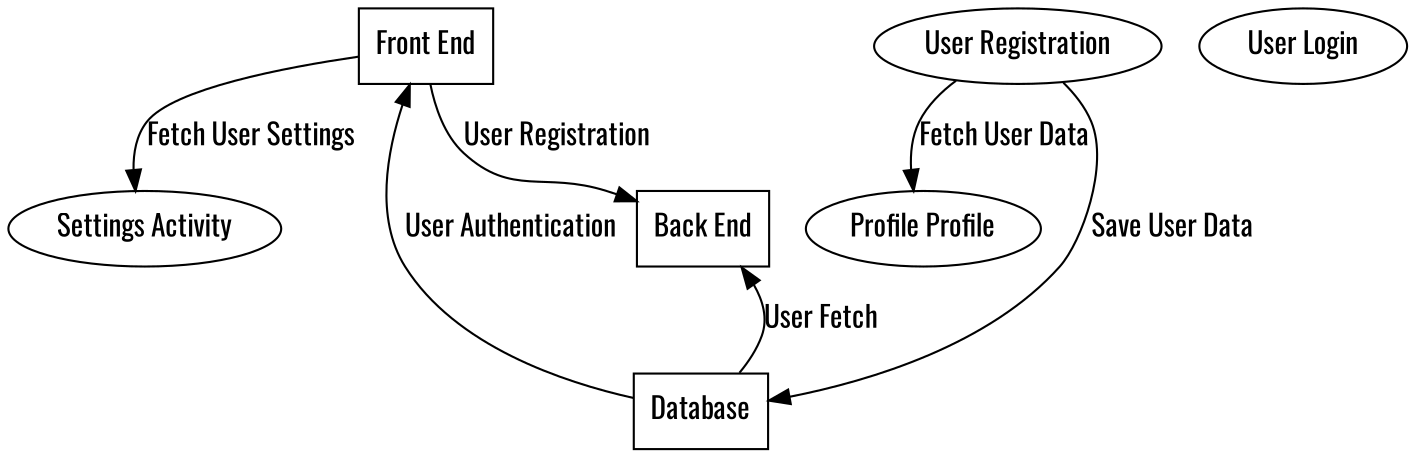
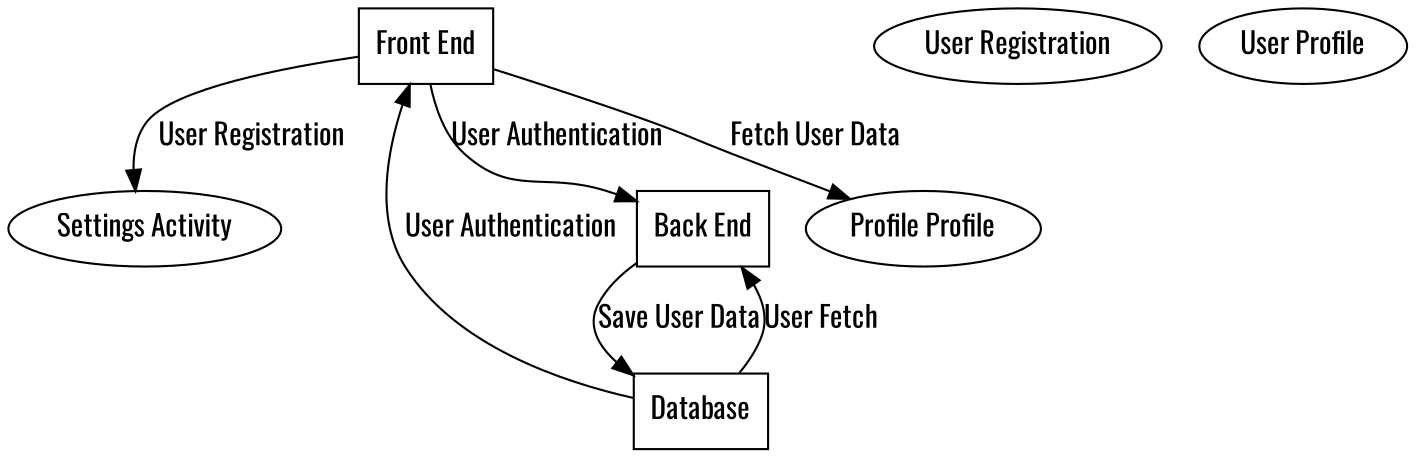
(1303, 46) -> (1303, 46)
(921, 119) -> (663, 126)
(252, 137) -> (252, 137)
(557, 137) -> (557, 137)
(1022, 301) -> (596, 308)
